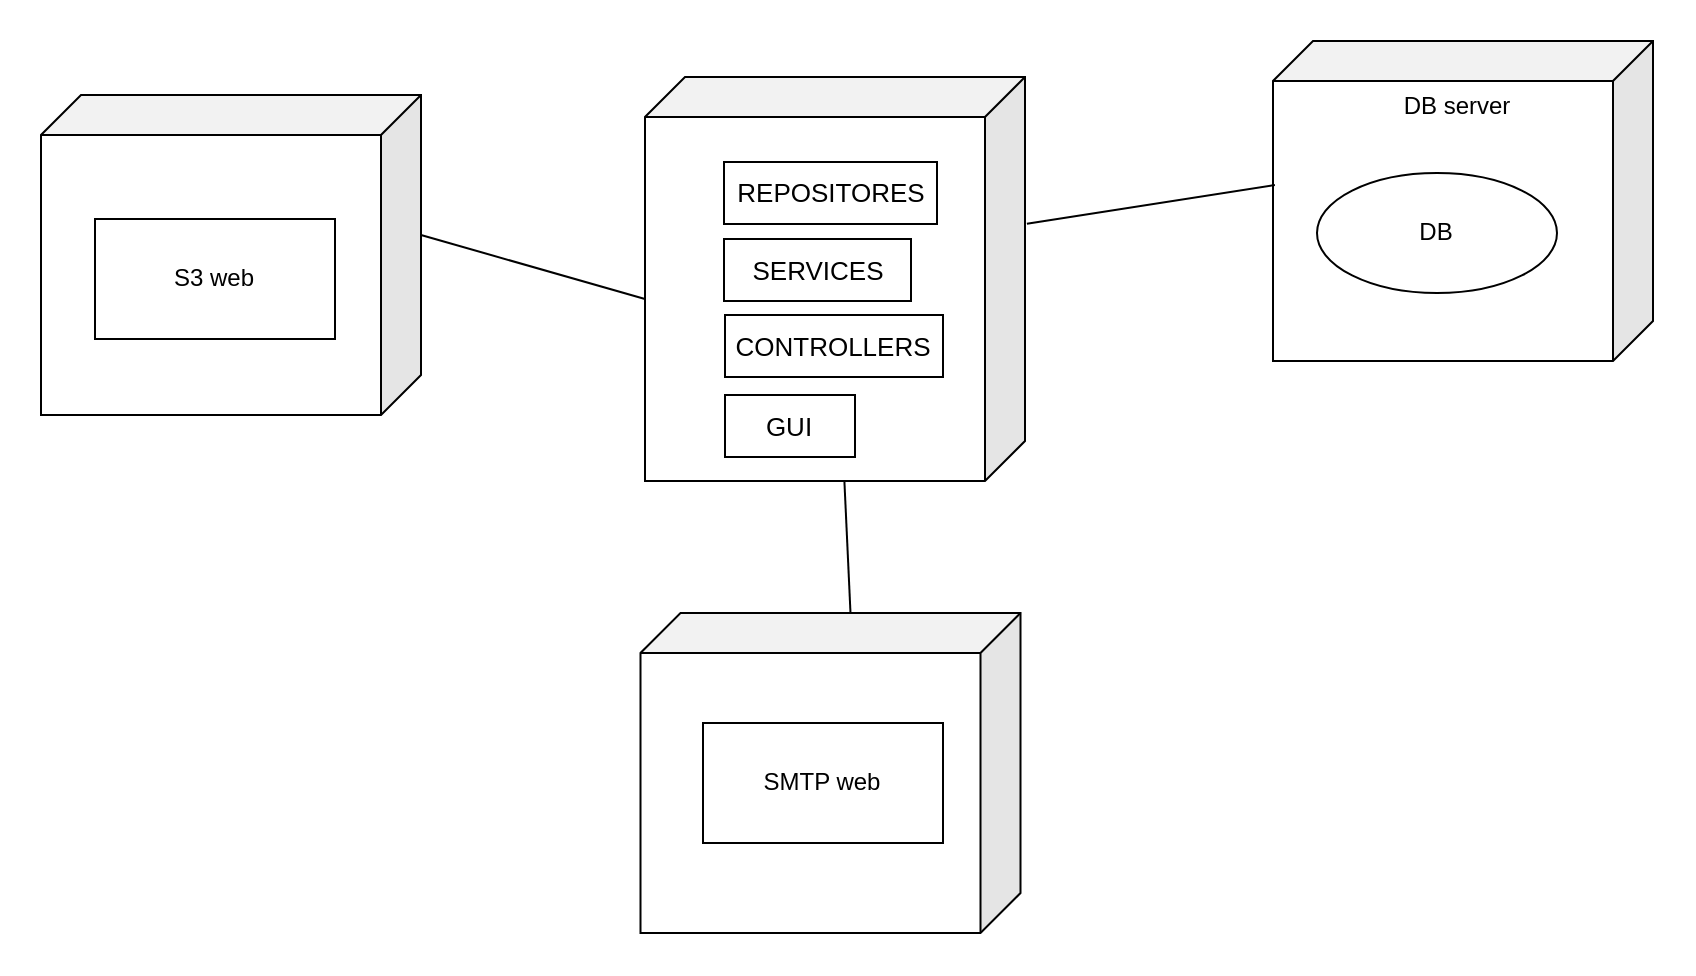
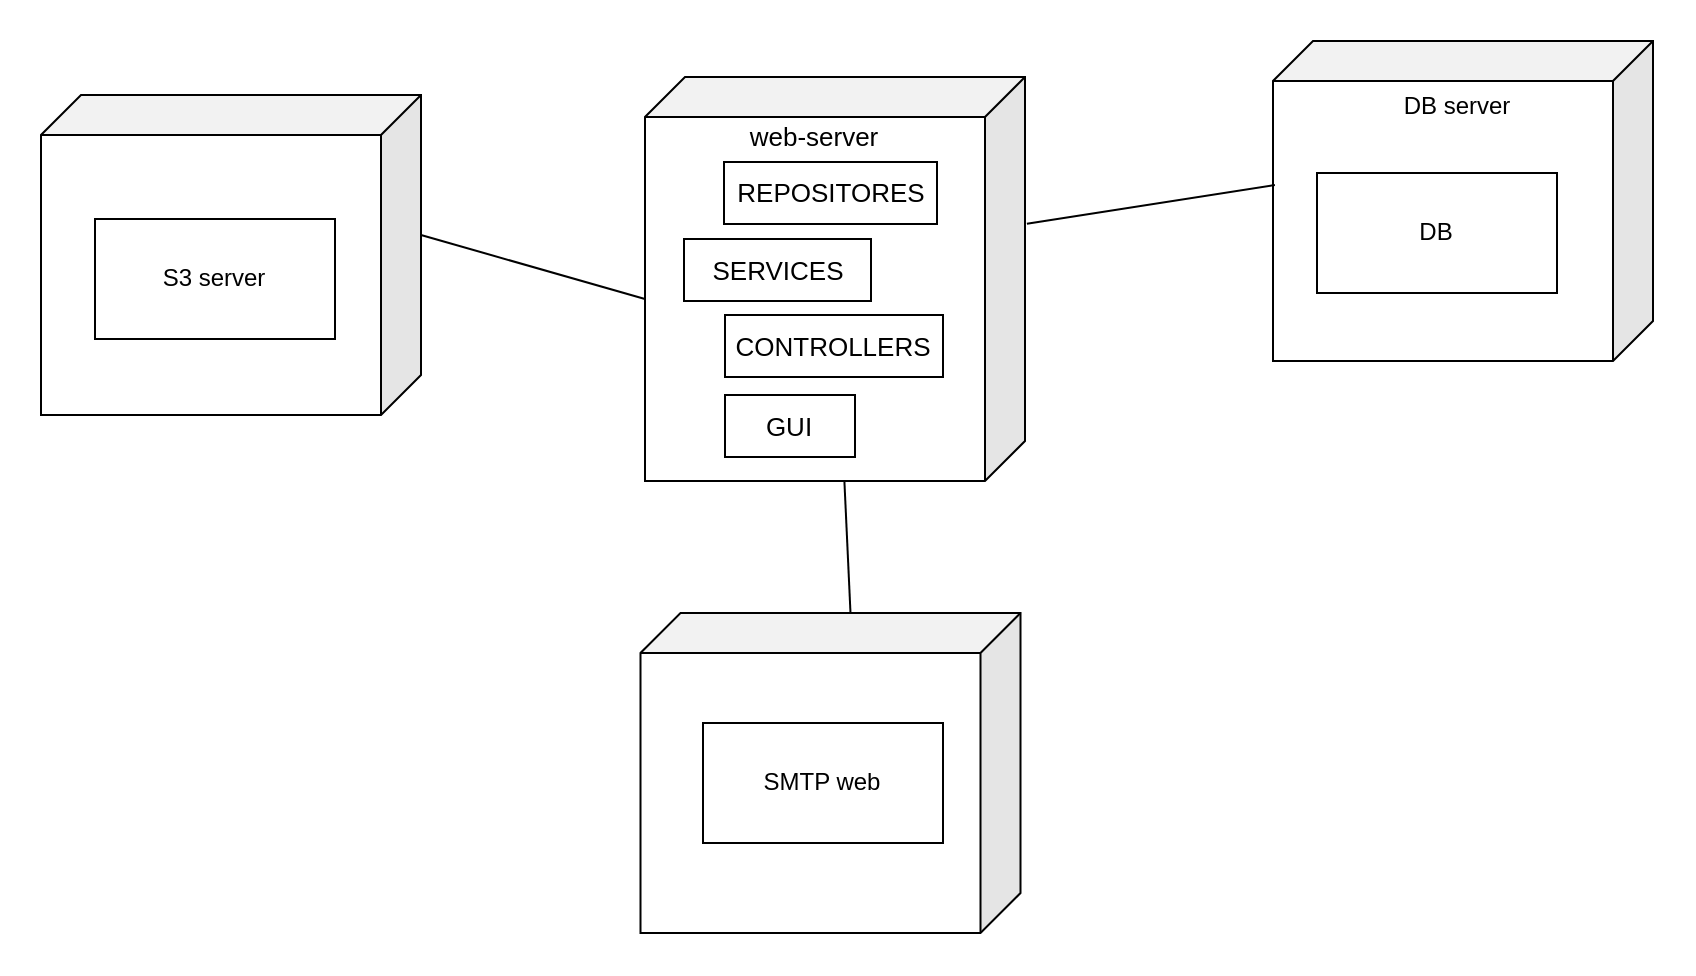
none -> (815, 136)
(1437, 233) -> (1437, 233)
(818, 270) -> (778, 270)
(215, 279) -> (215, 279)
